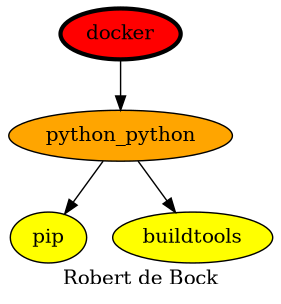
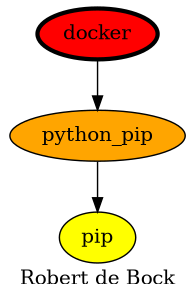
(121, 136) -> (98, 136)
(193, 238) -> none
